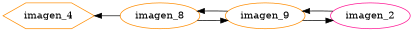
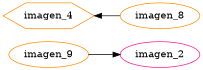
(216, 11) -> none
(321, 11) -> none
(209, 21) -> none
